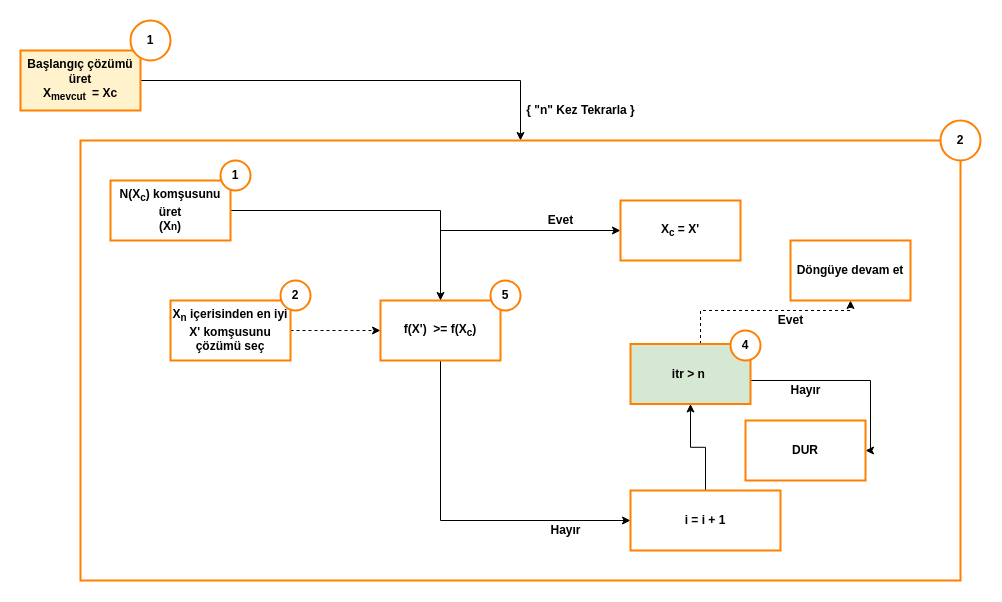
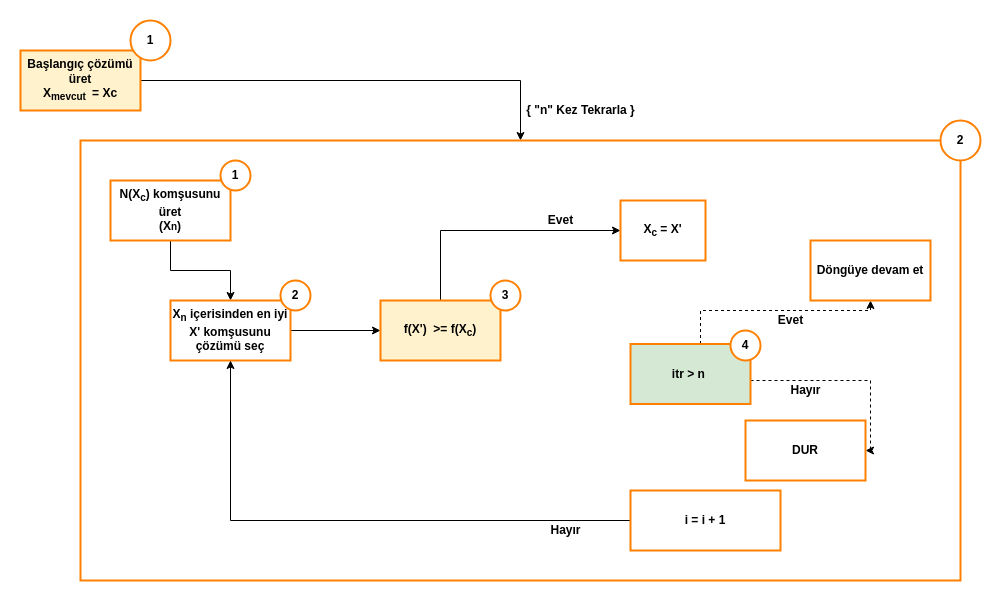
(344, 211) -> (197, 271)
(681, 231) -> (663, 231)
(851, 271) -> (871, 271)
(506, 296) -> (506, 296)
(333, 331) -> (333, 331)
(441, 331) -> (441, 331)
(845, 381) -> (845, 381)
(441, 440) -> none
(702, 447) -> (259, 521)
